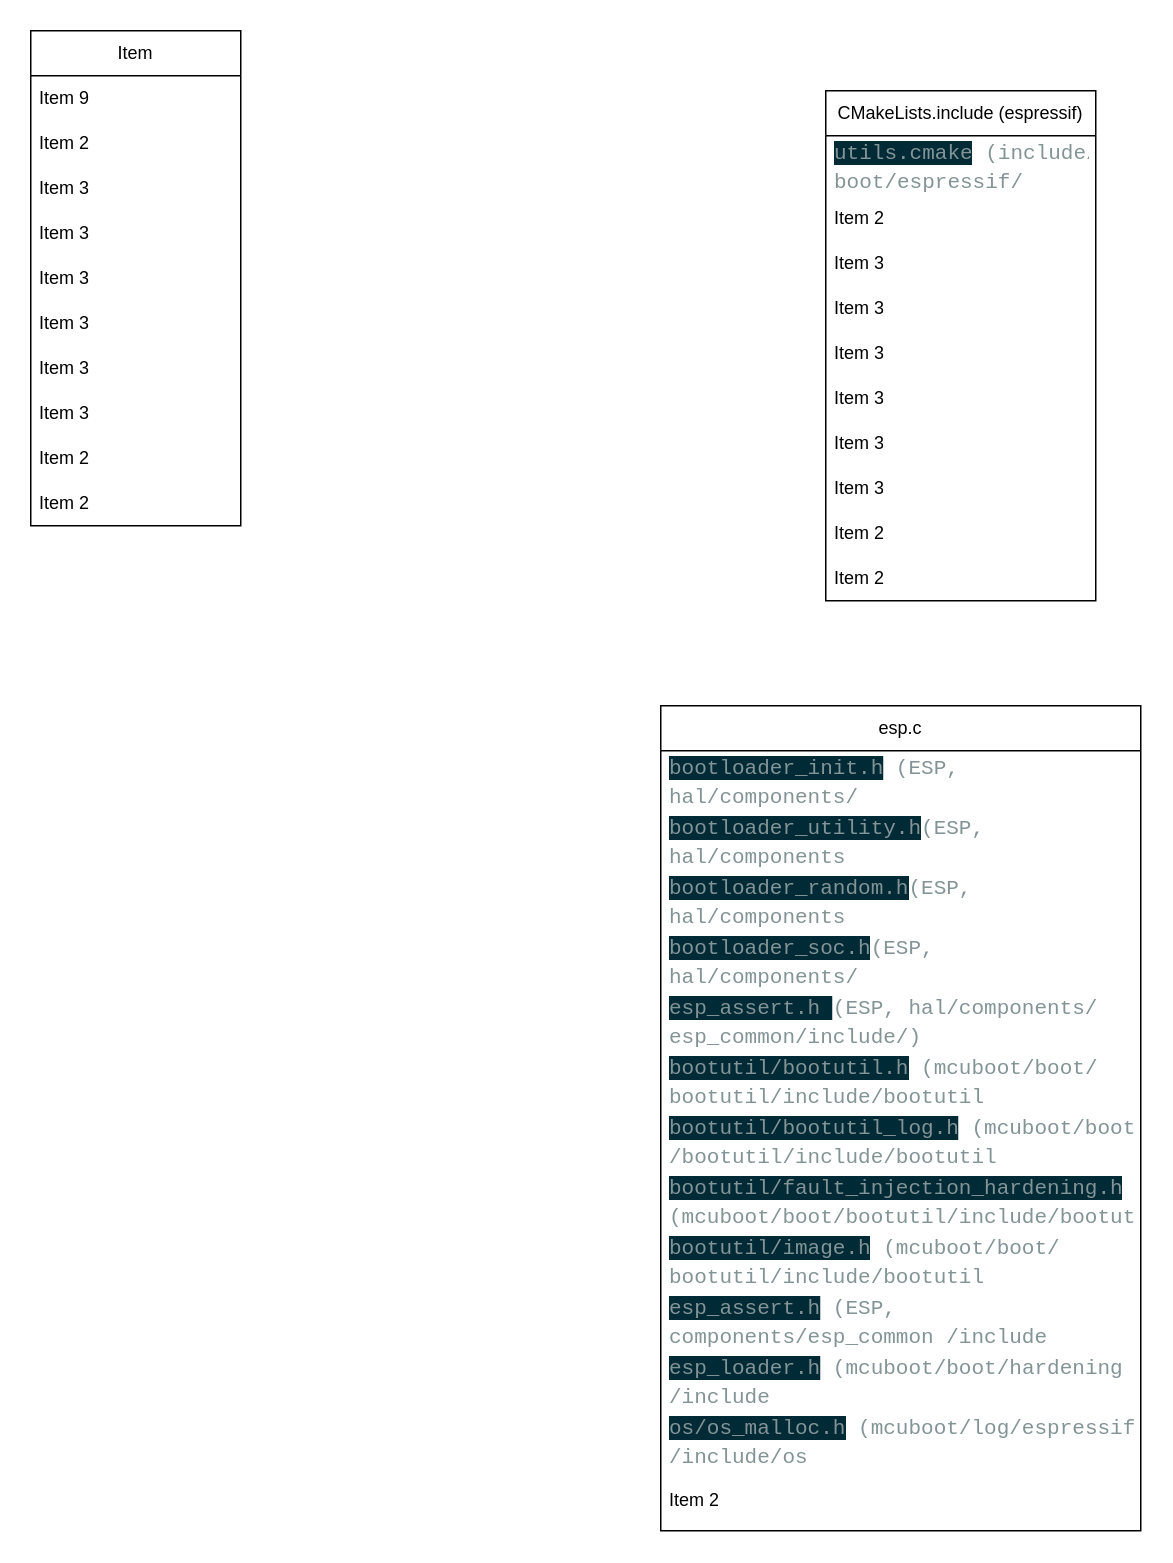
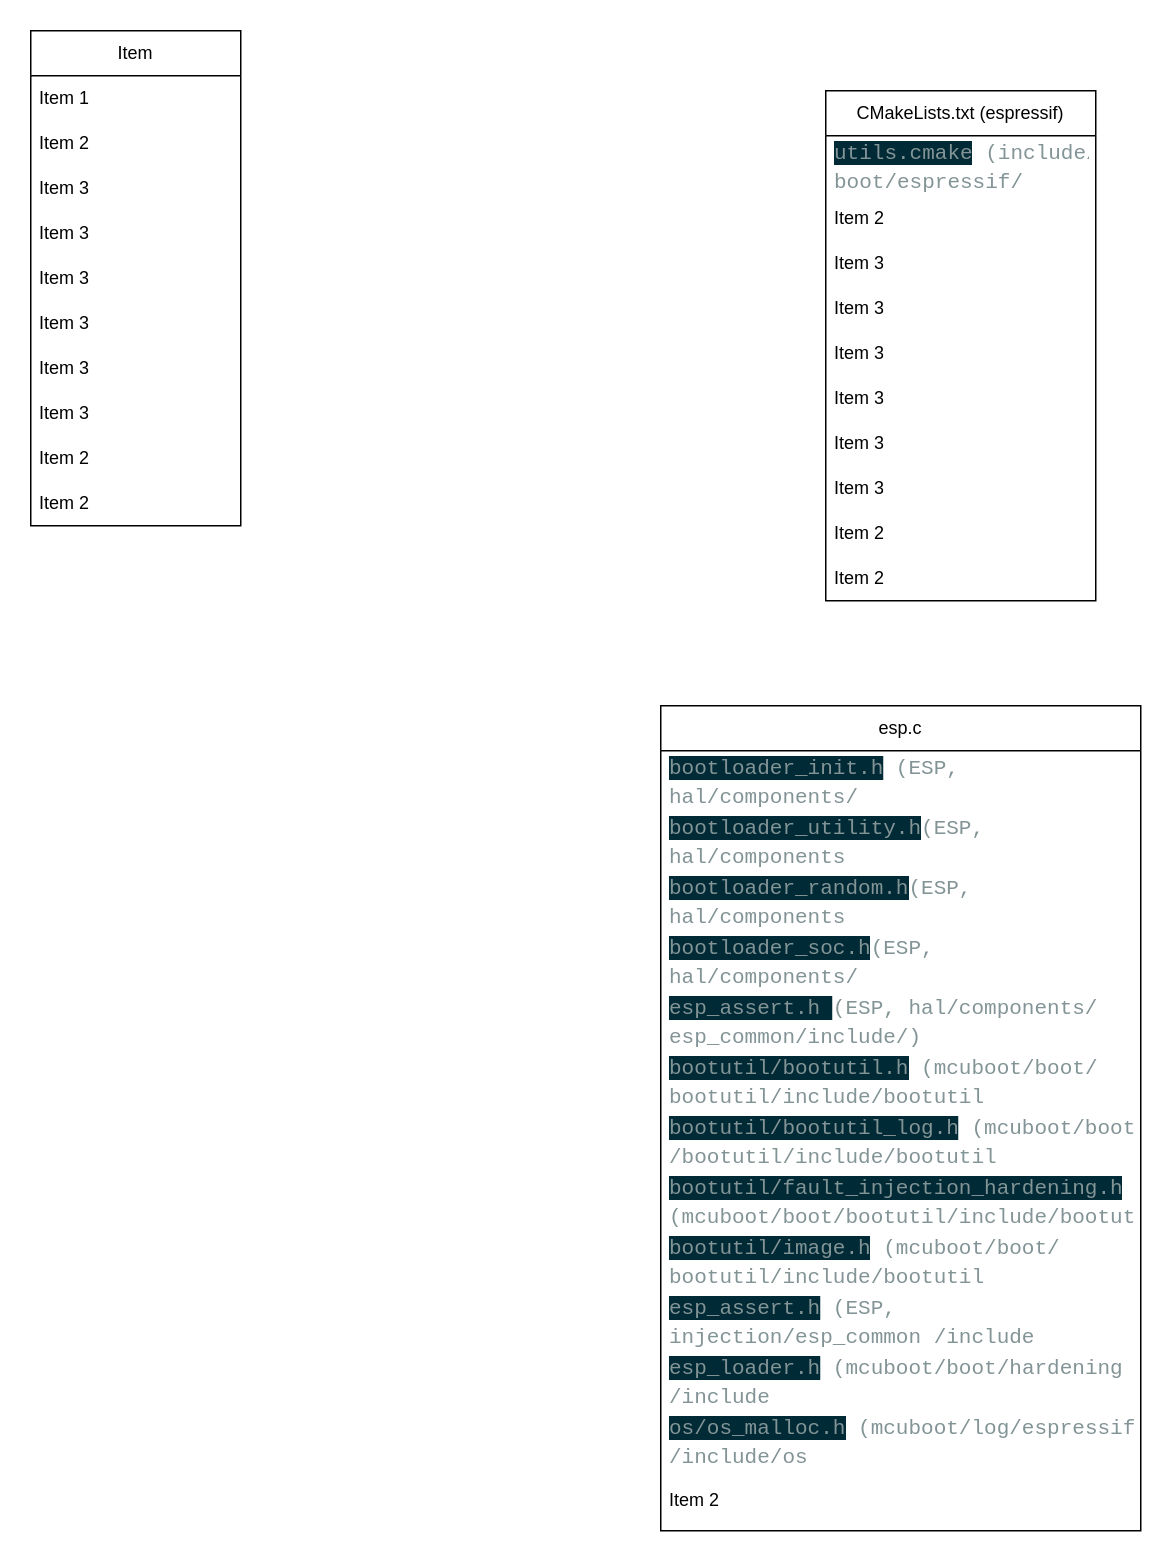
(68, 98) -> (68, 98)
(961, 113) -> (961, 113)
(902, 1321) -> (893, 1321)
